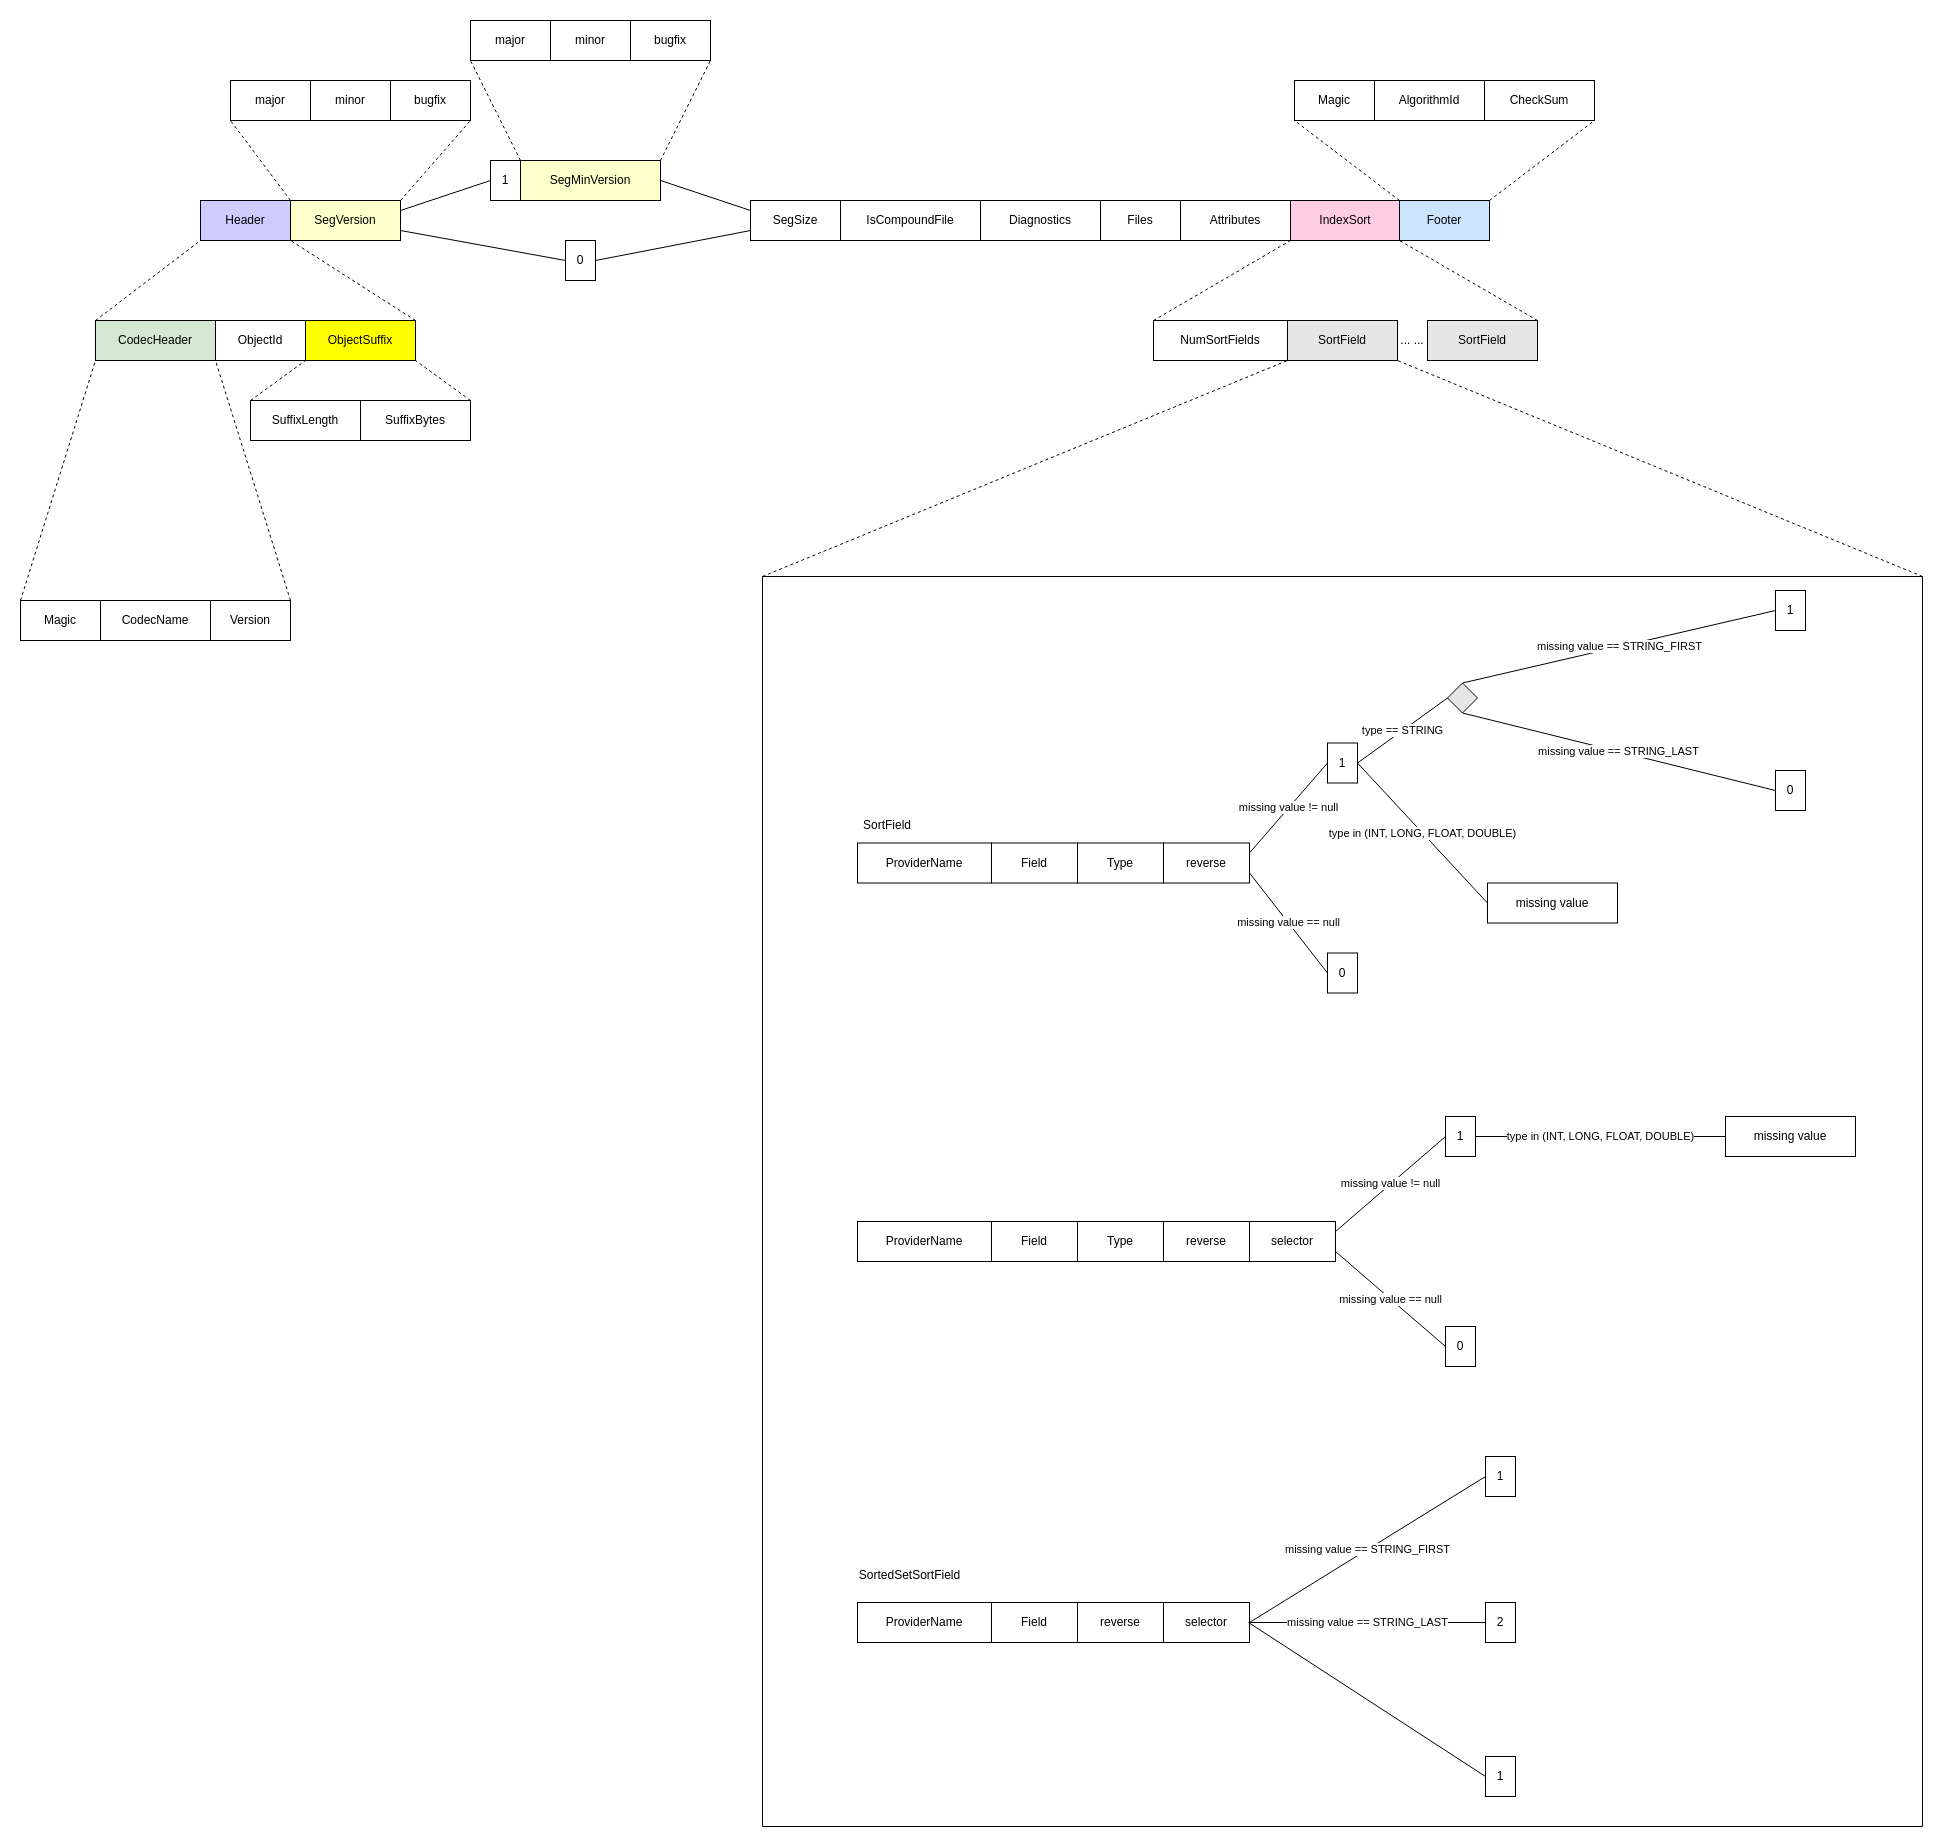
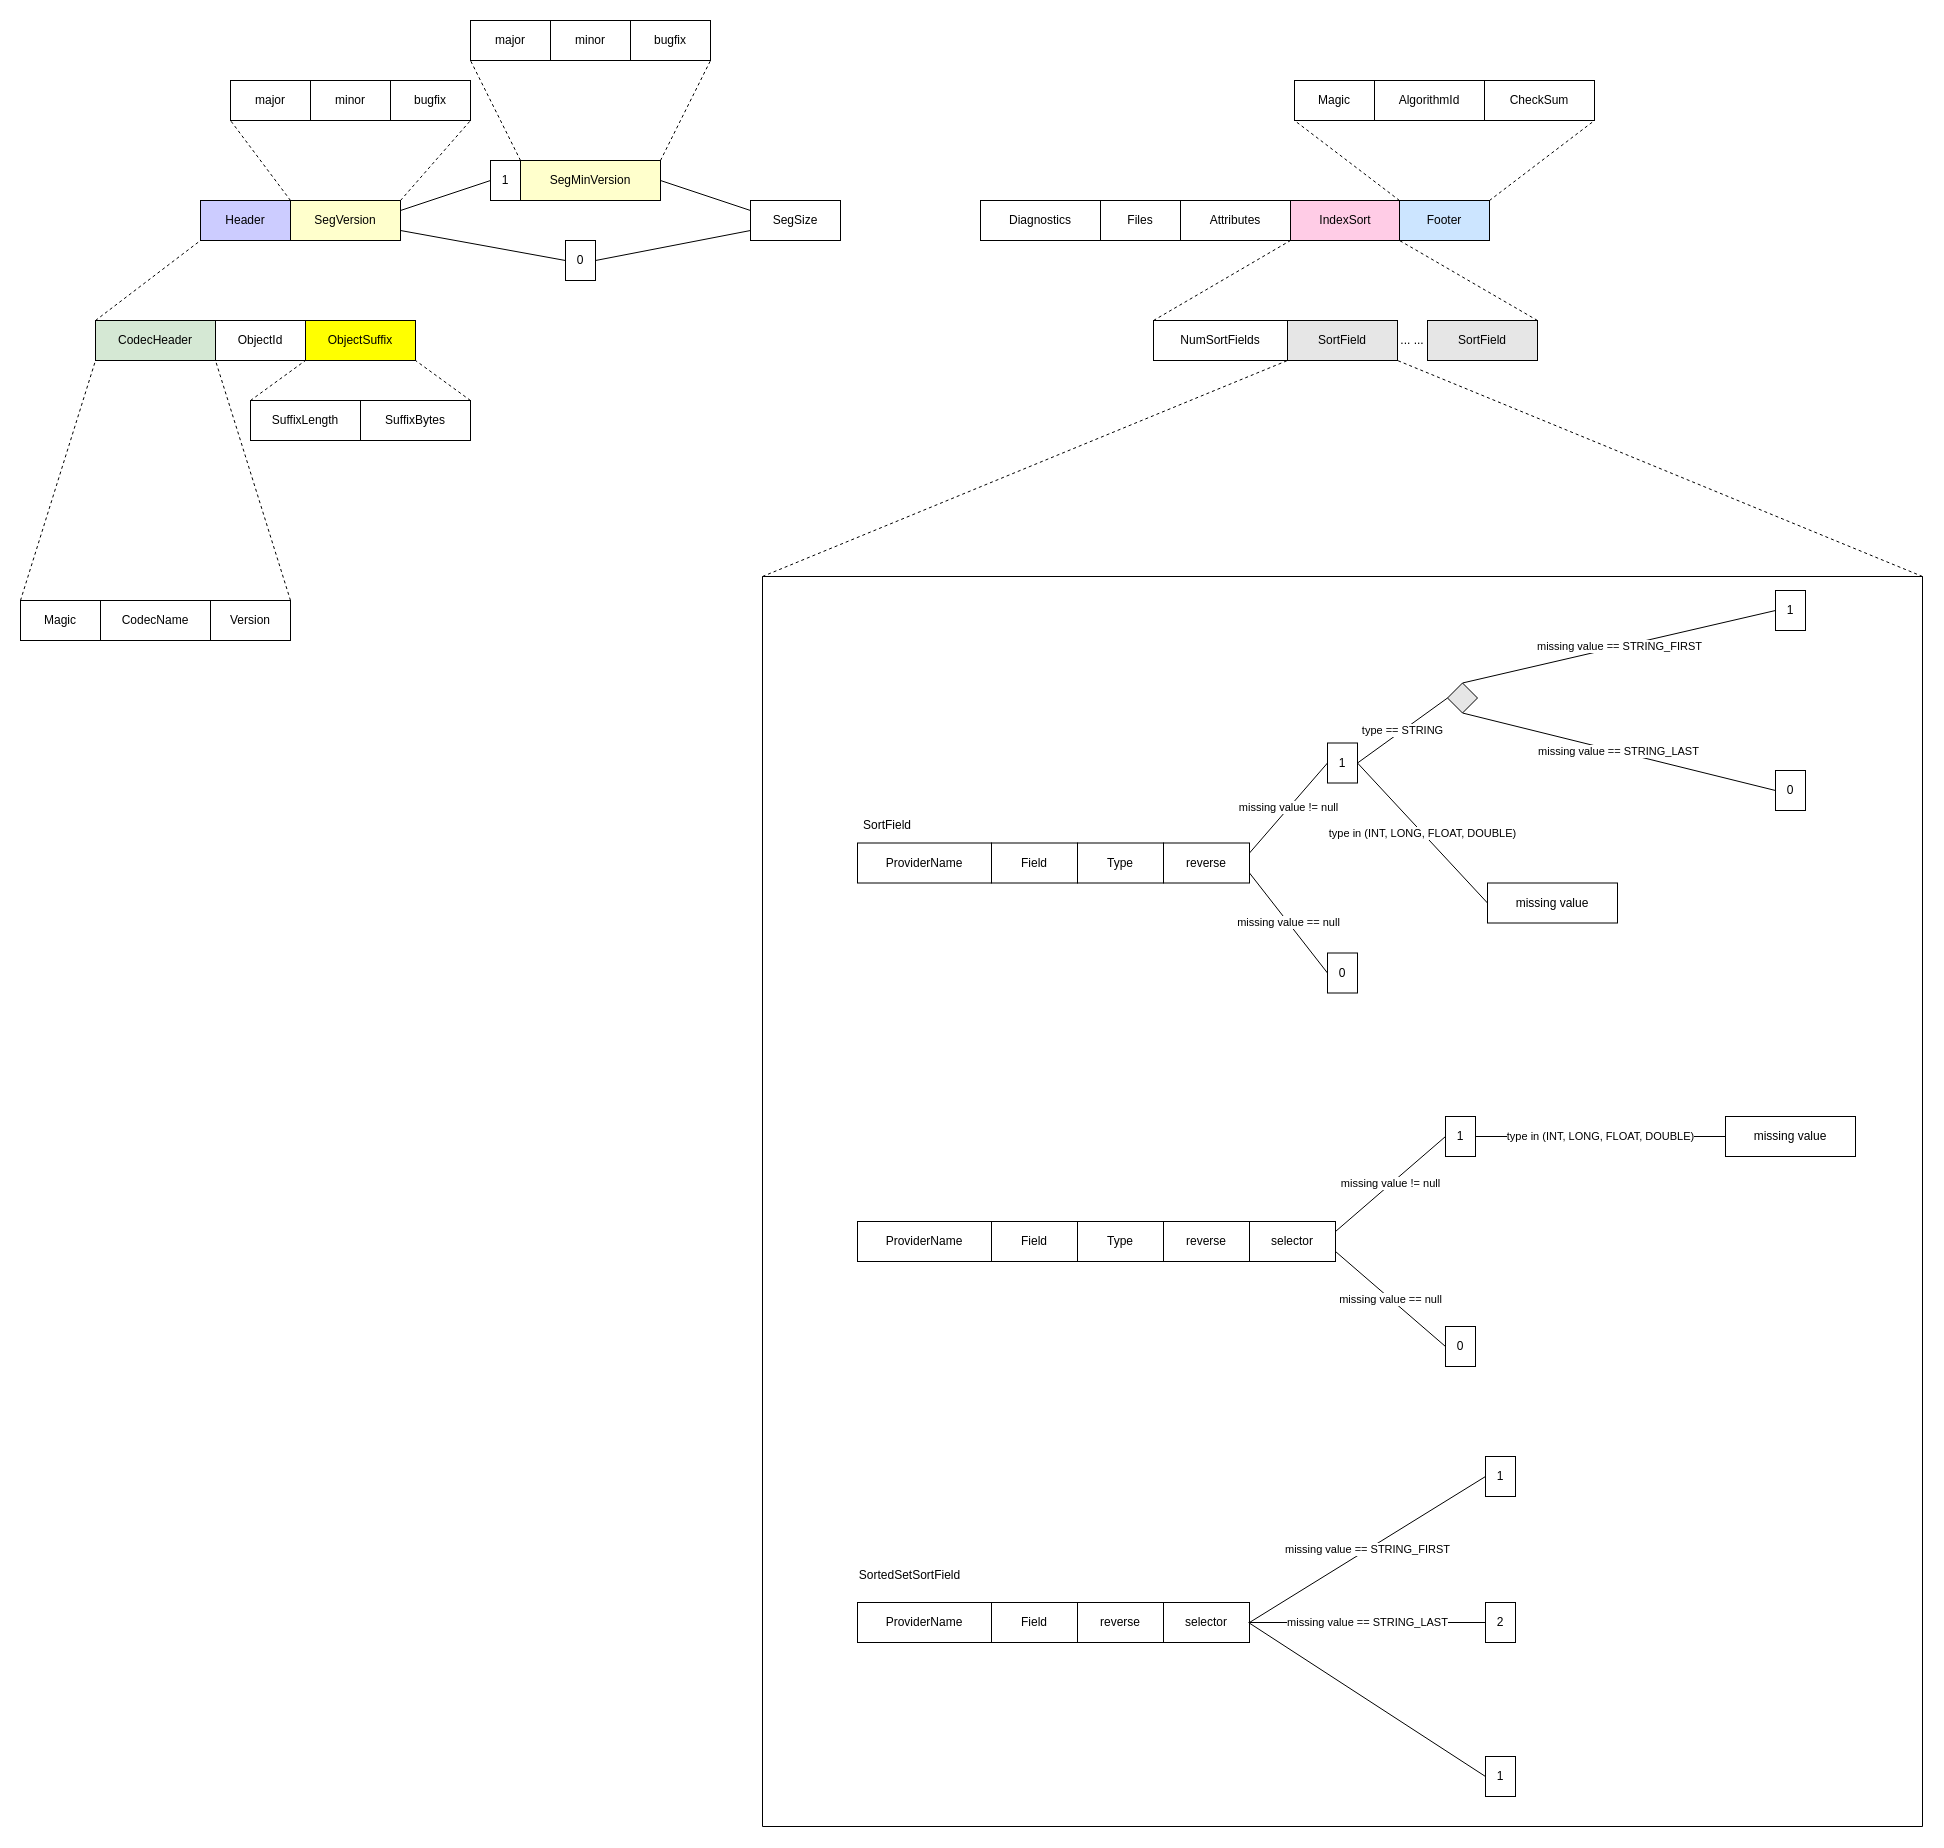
(911, 221) -> none
(353, 281) -> none
